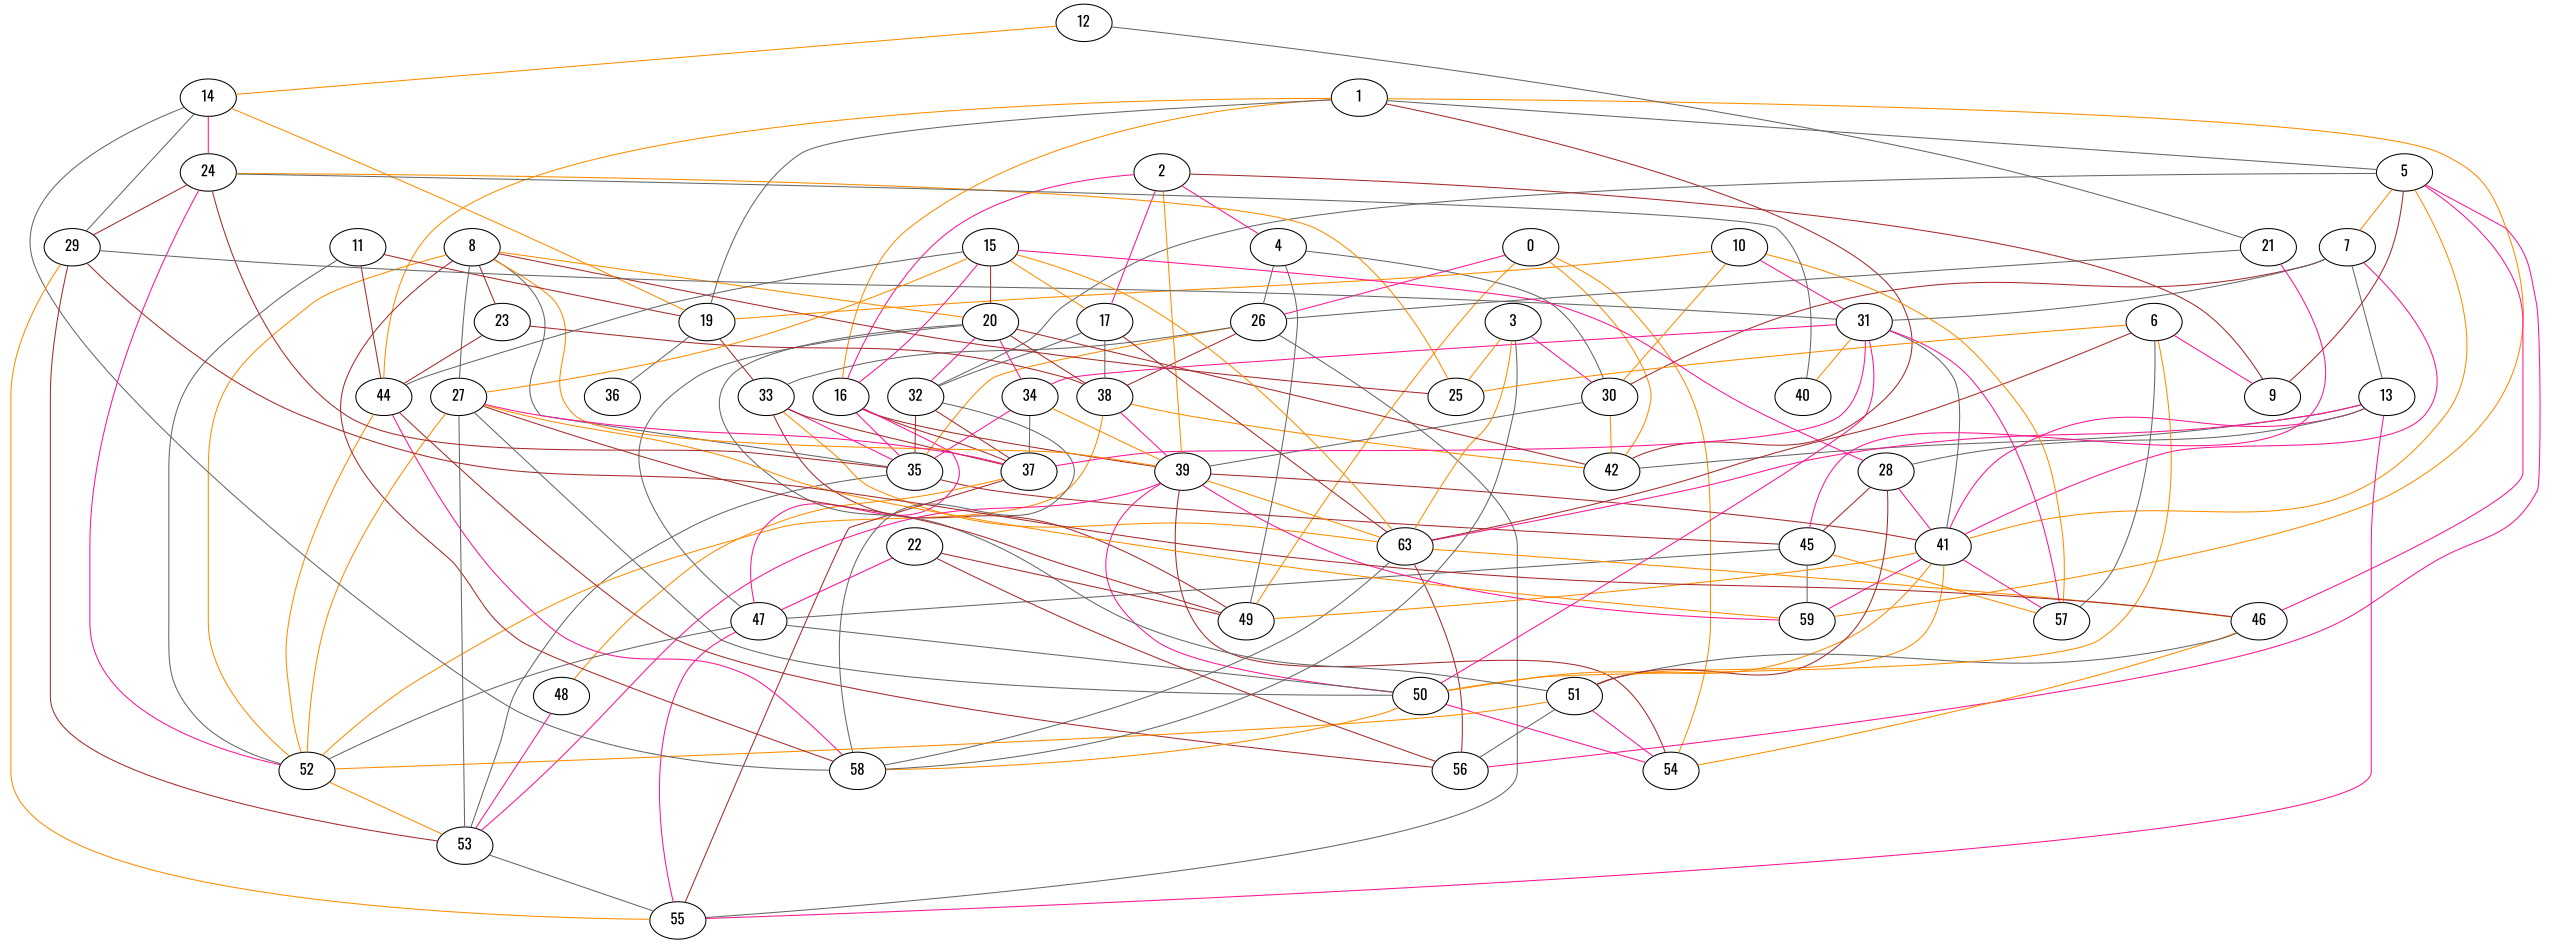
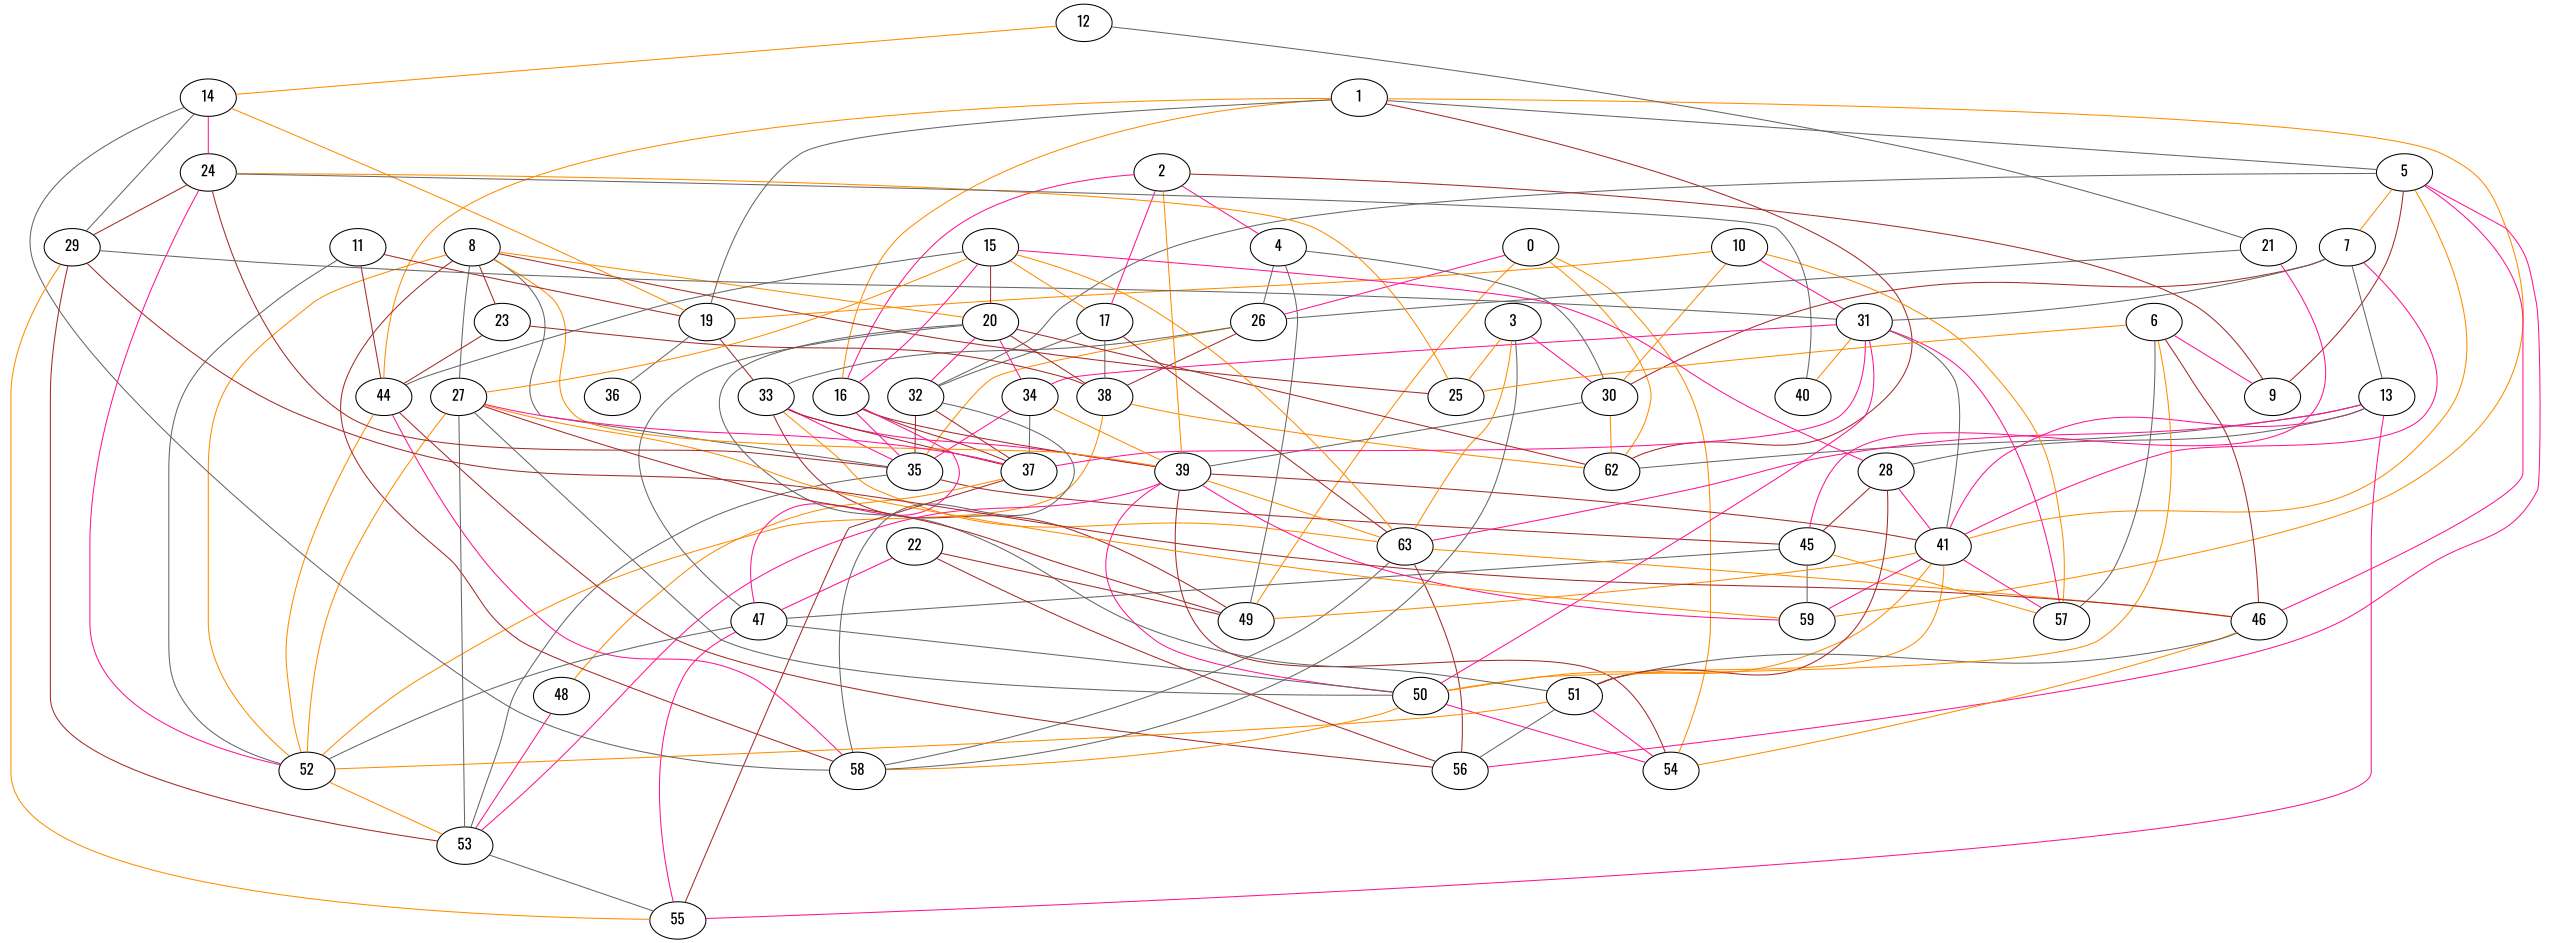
(1856, 432) -> (2237, 462)
(1144, 434) -> (970, 443)
(1612, 472) -> (1612, 472)
(1393, 833) -> none
